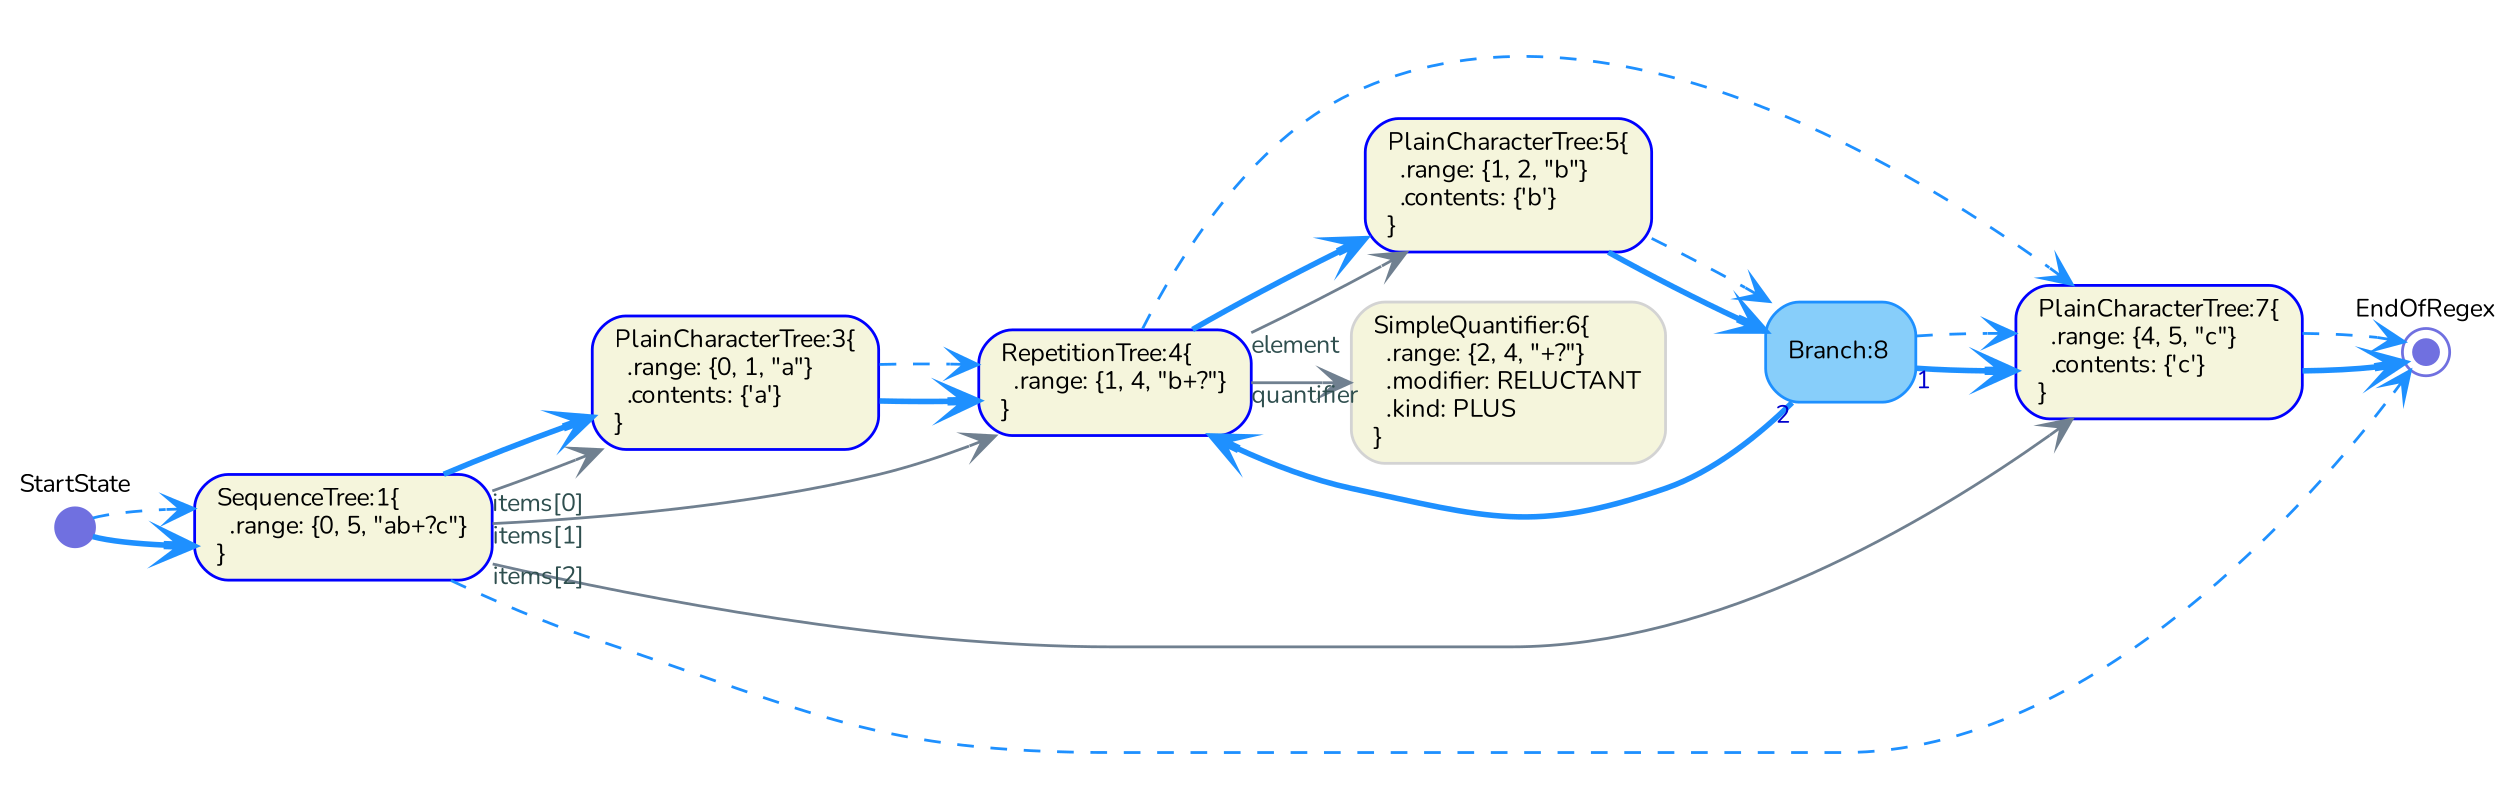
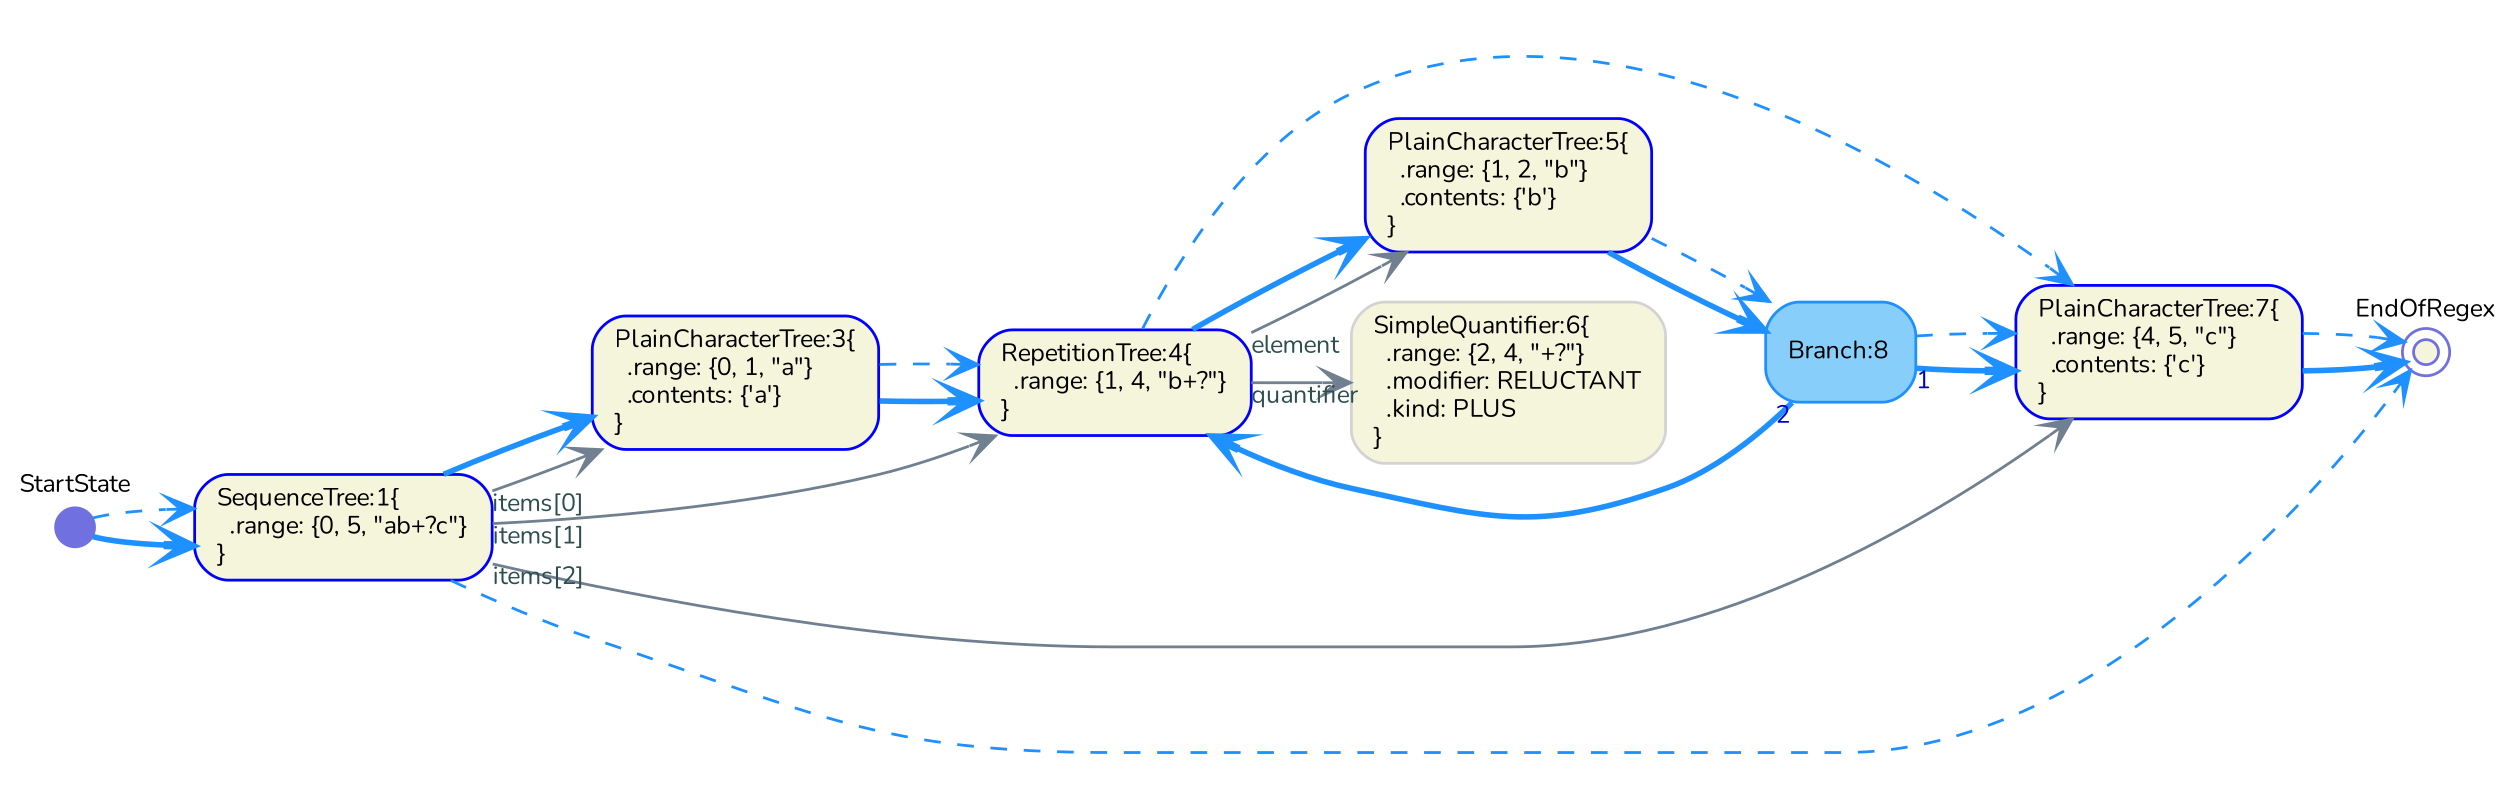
(2426, 352) -> (2426, 352)
